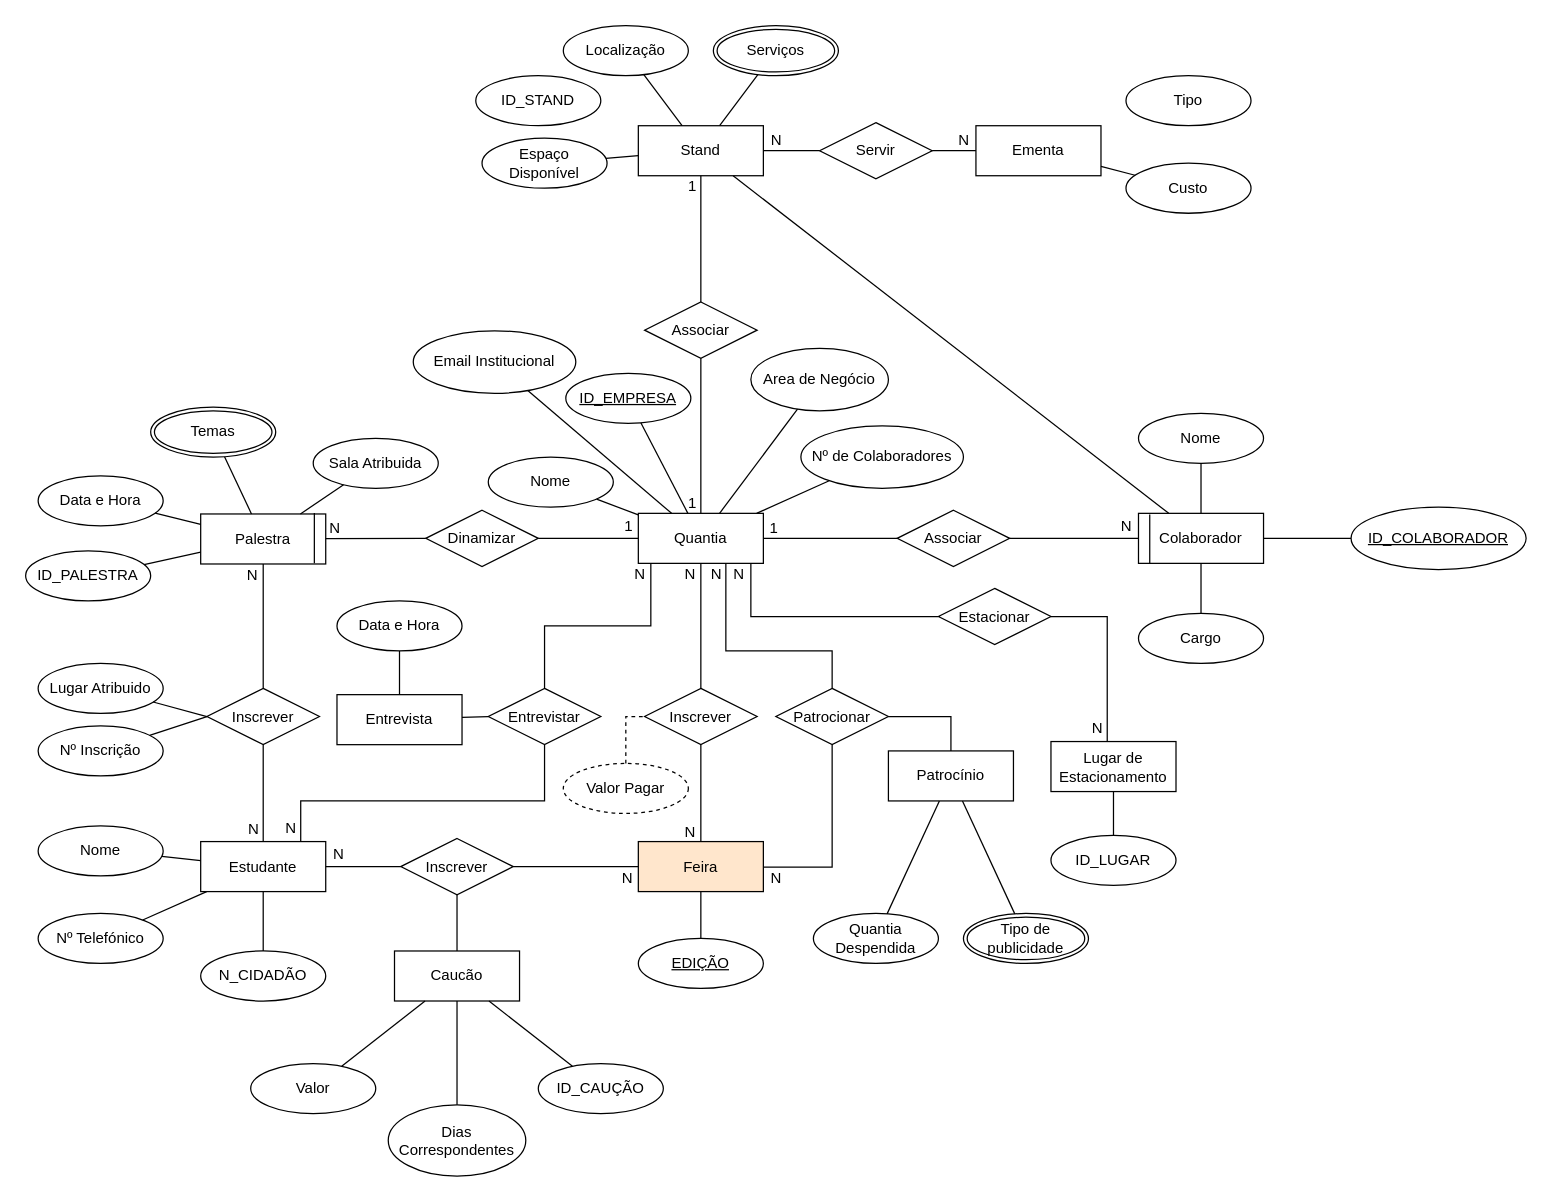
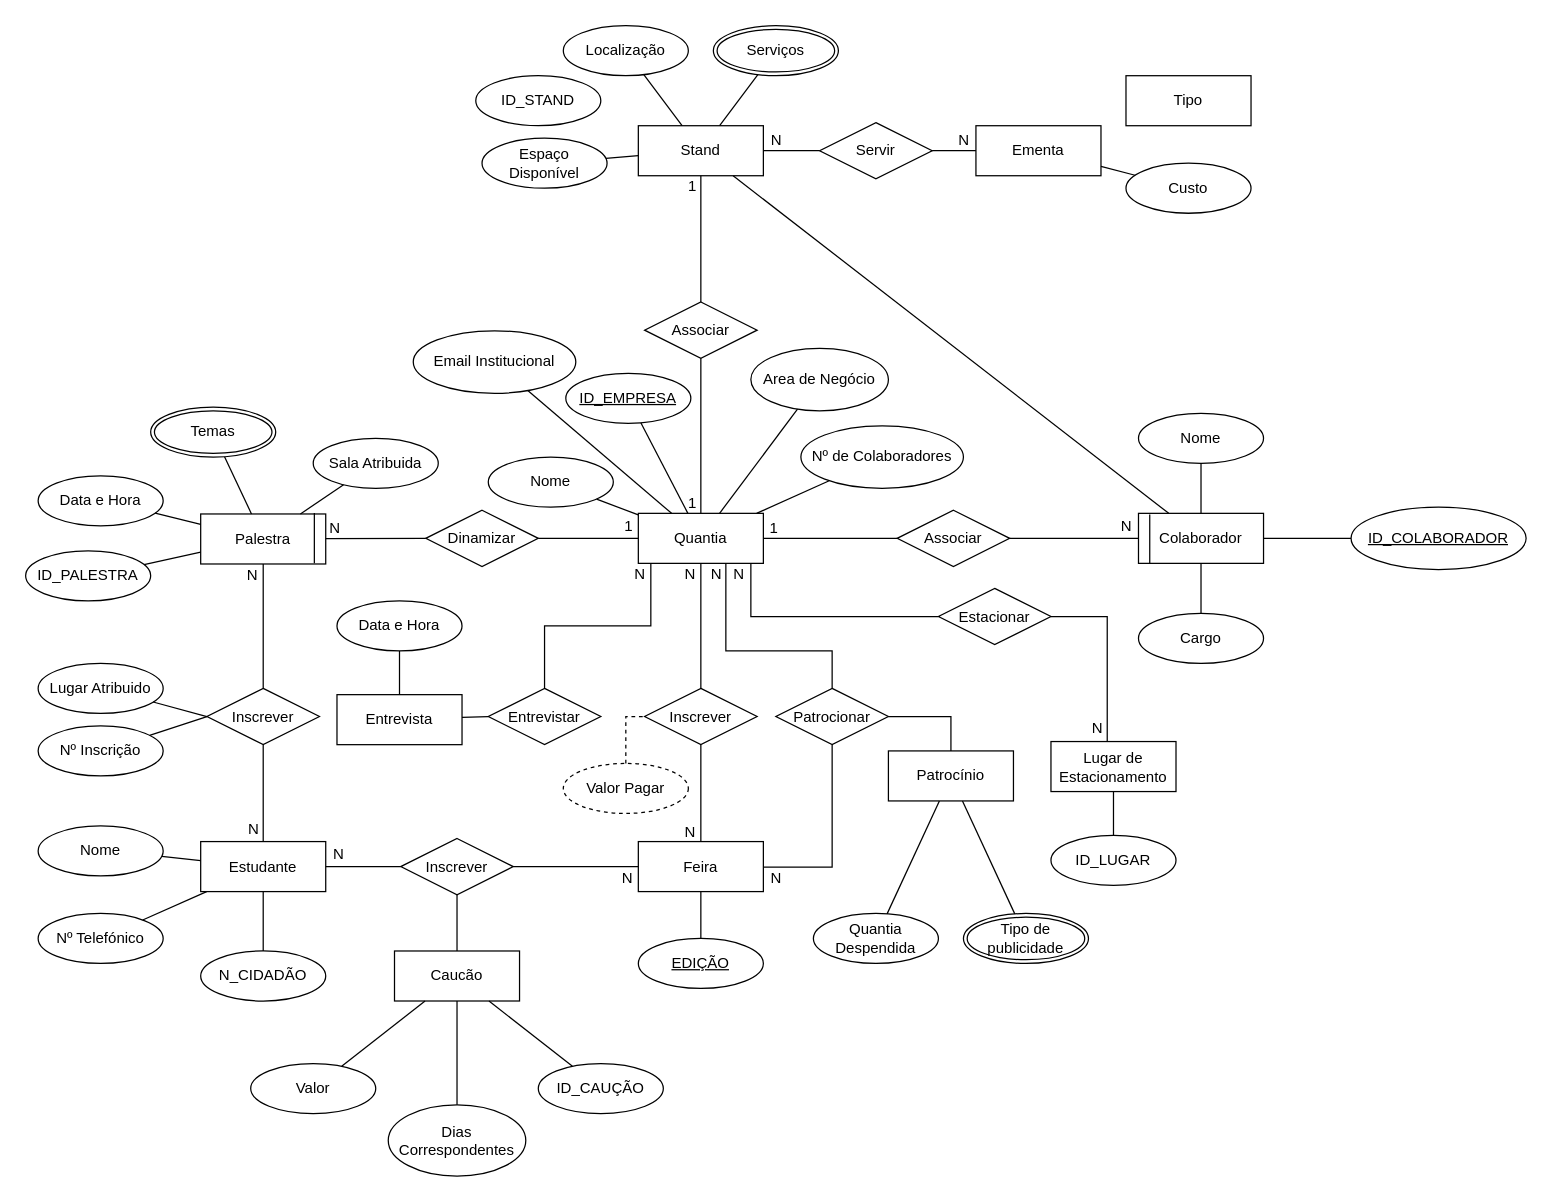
(1188, 101) -> (1188, 101)
(431, 801) -> none
(701, 866) -> (701, 866)
